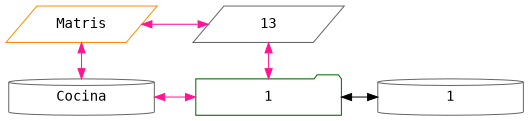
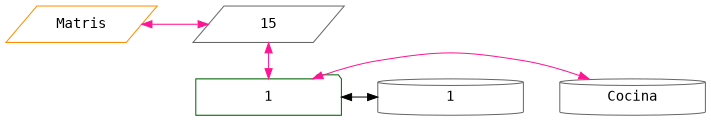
(269, 24) -> (269, 24)
(82, 61) -> none
